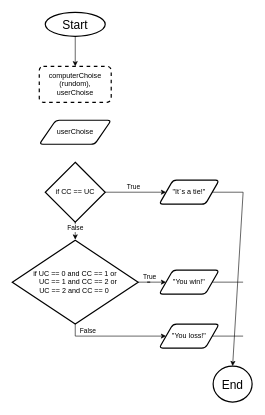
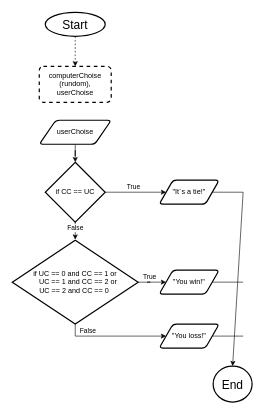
(75, 49) -> (75, 49)
none -> (75, 153)
